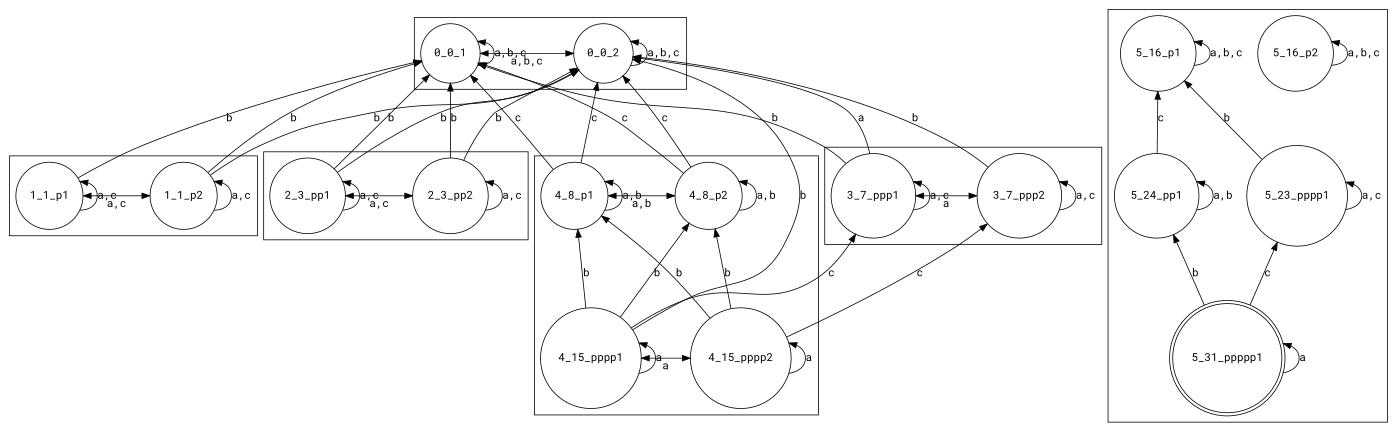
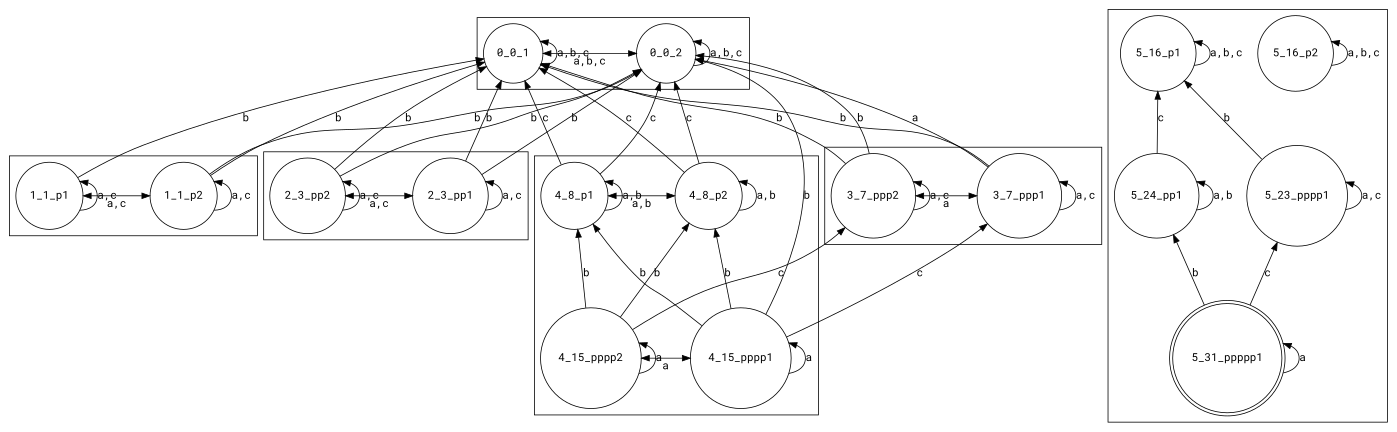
none -> (709, 108)
